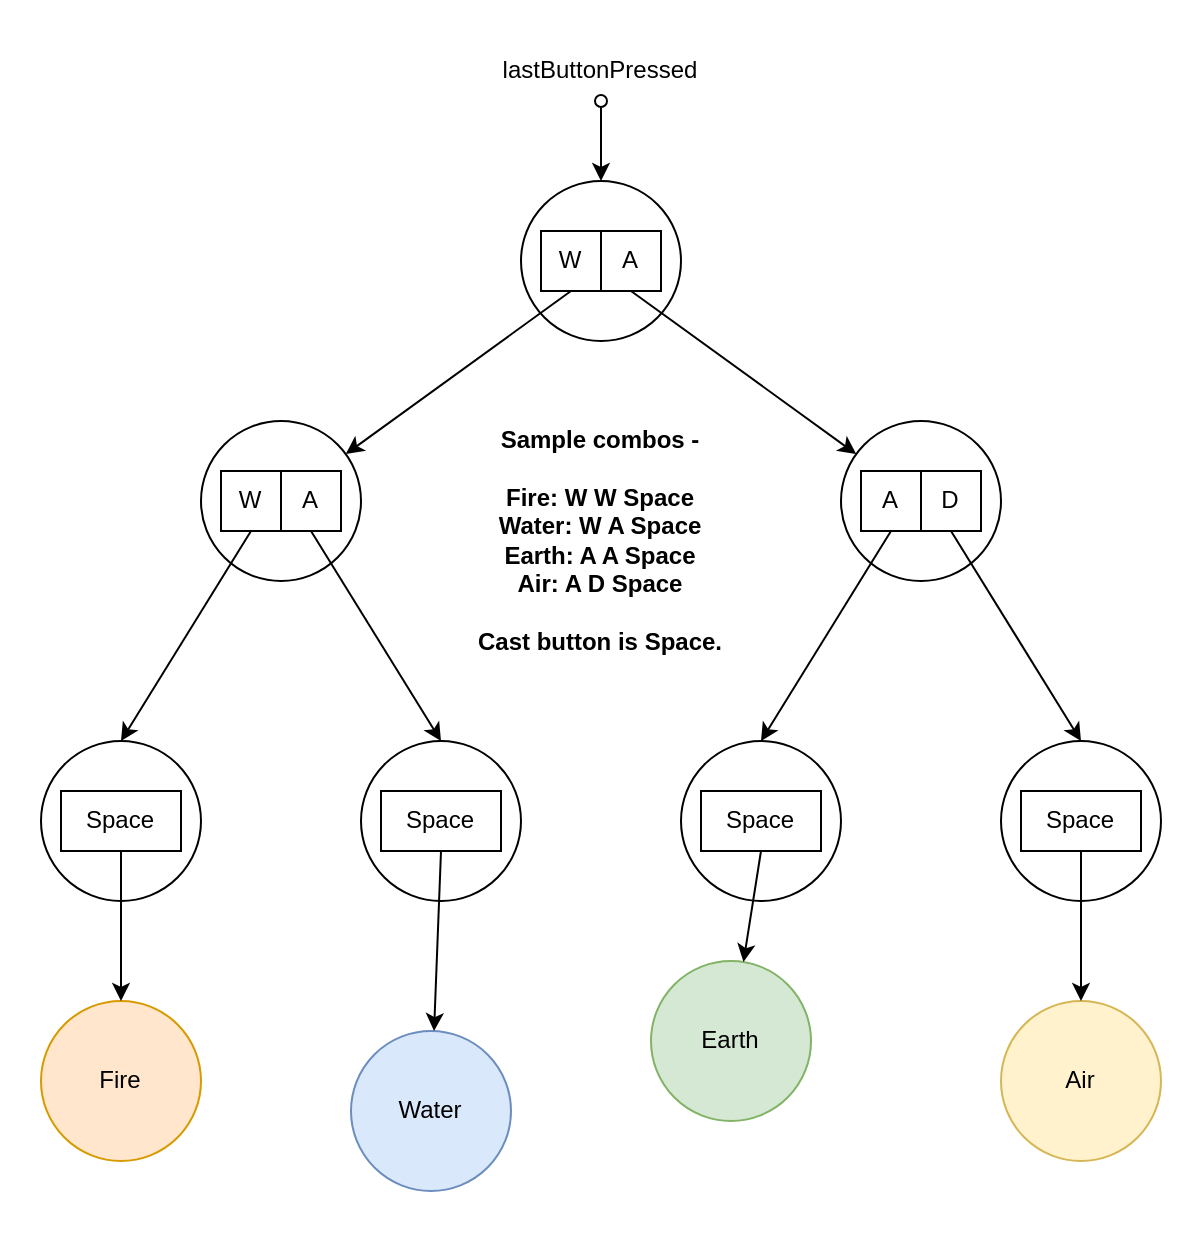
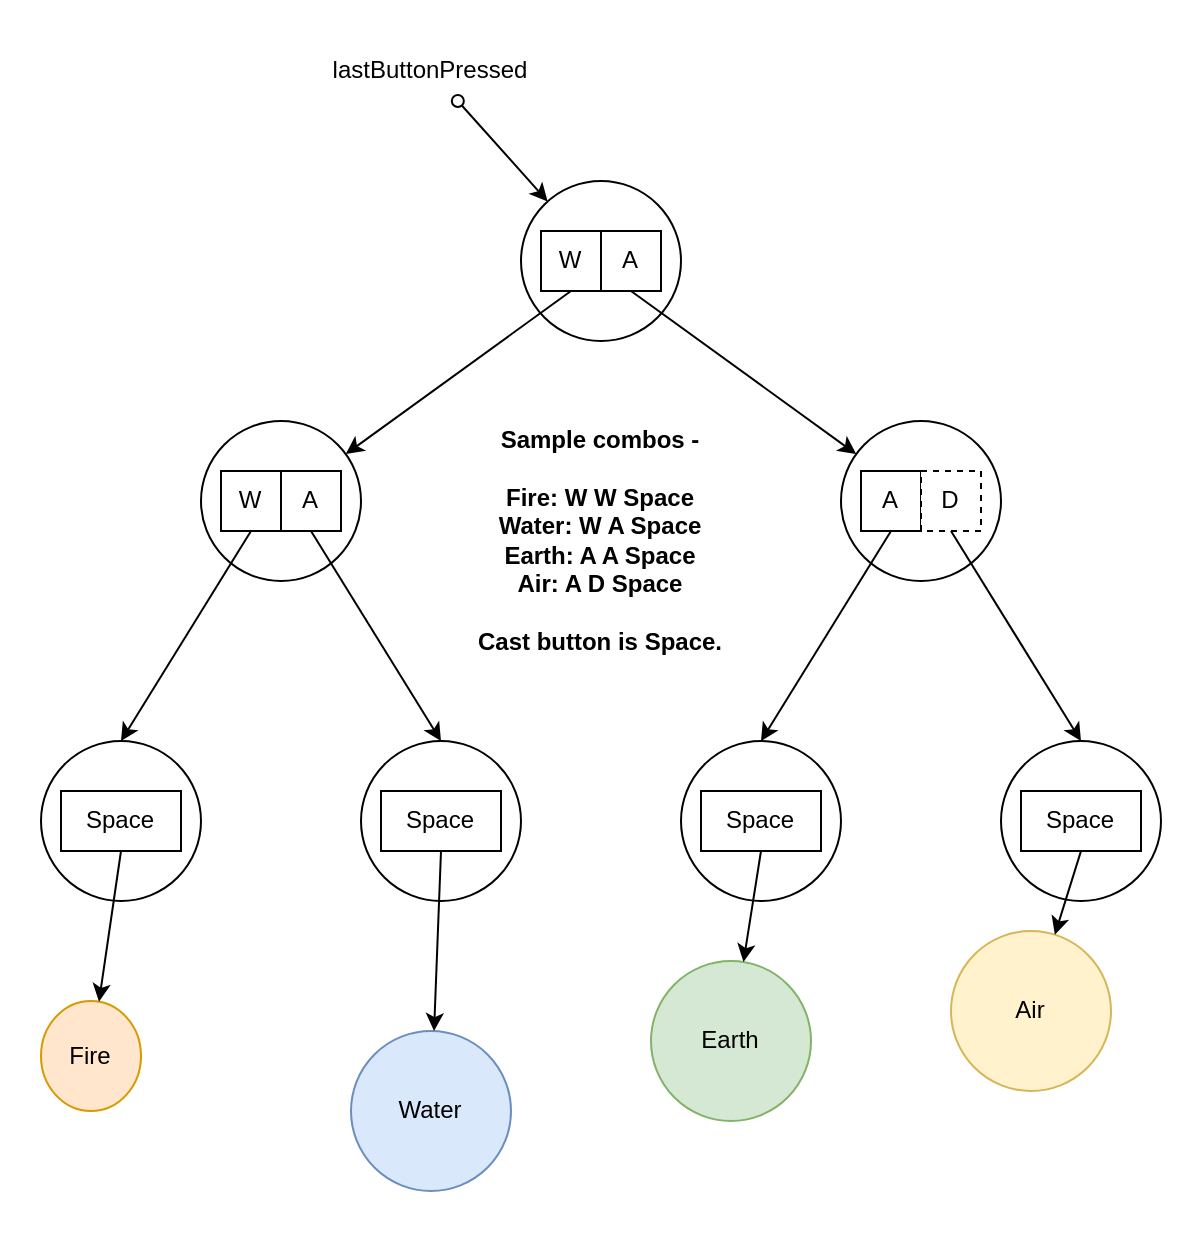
(601, 71) -> (431, 71)
(951, 501) -> (951, 501)
(121, 1081) -> (91, 1056)
(1081, 1081) -> (1031, 1011)
